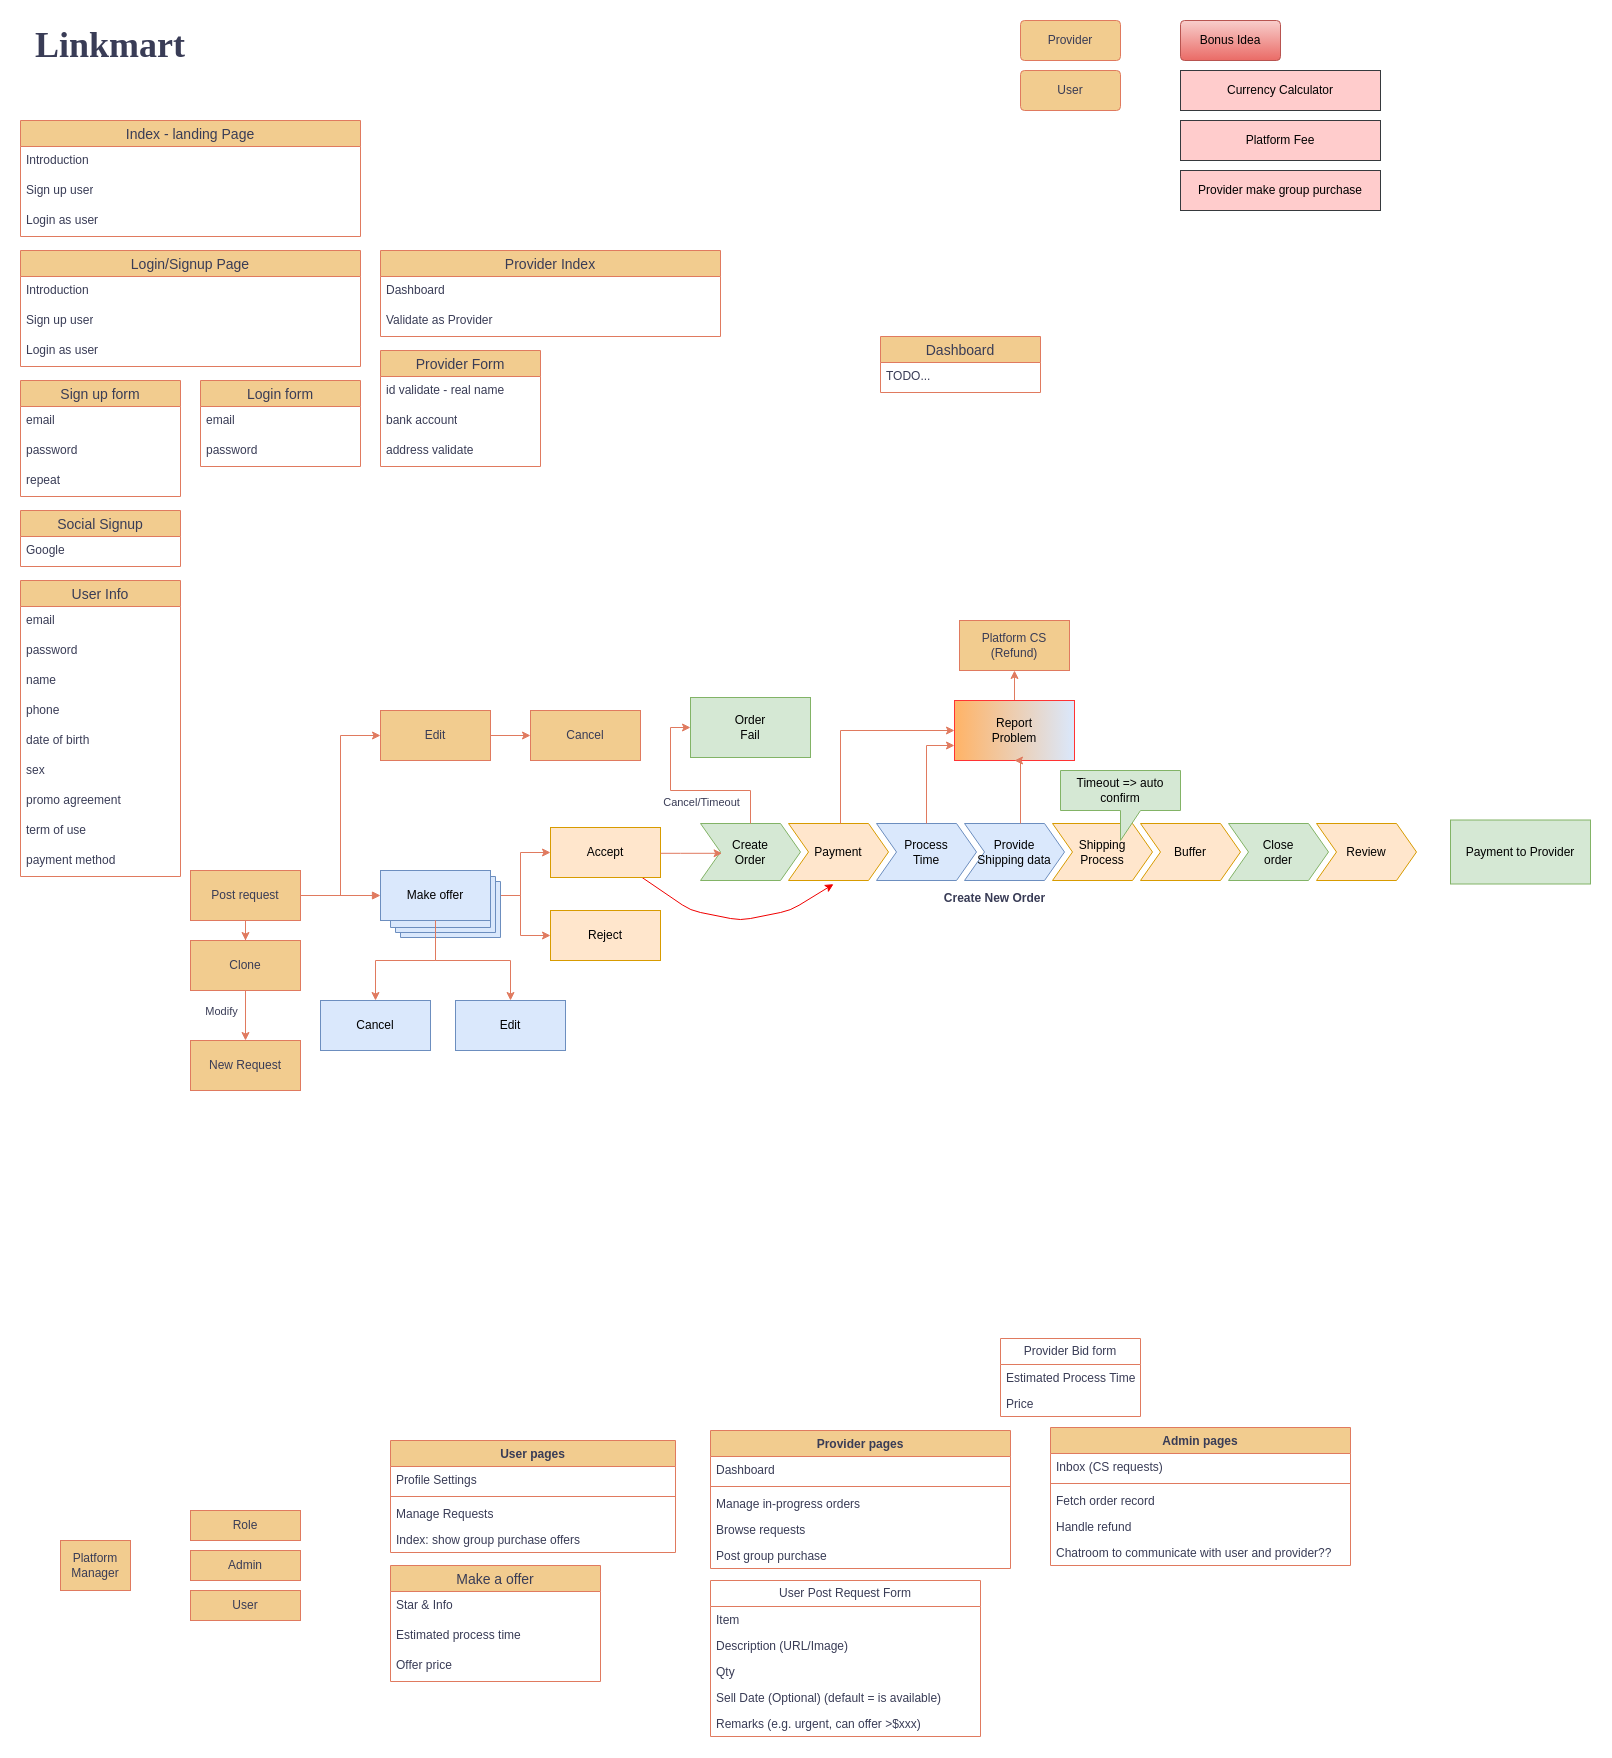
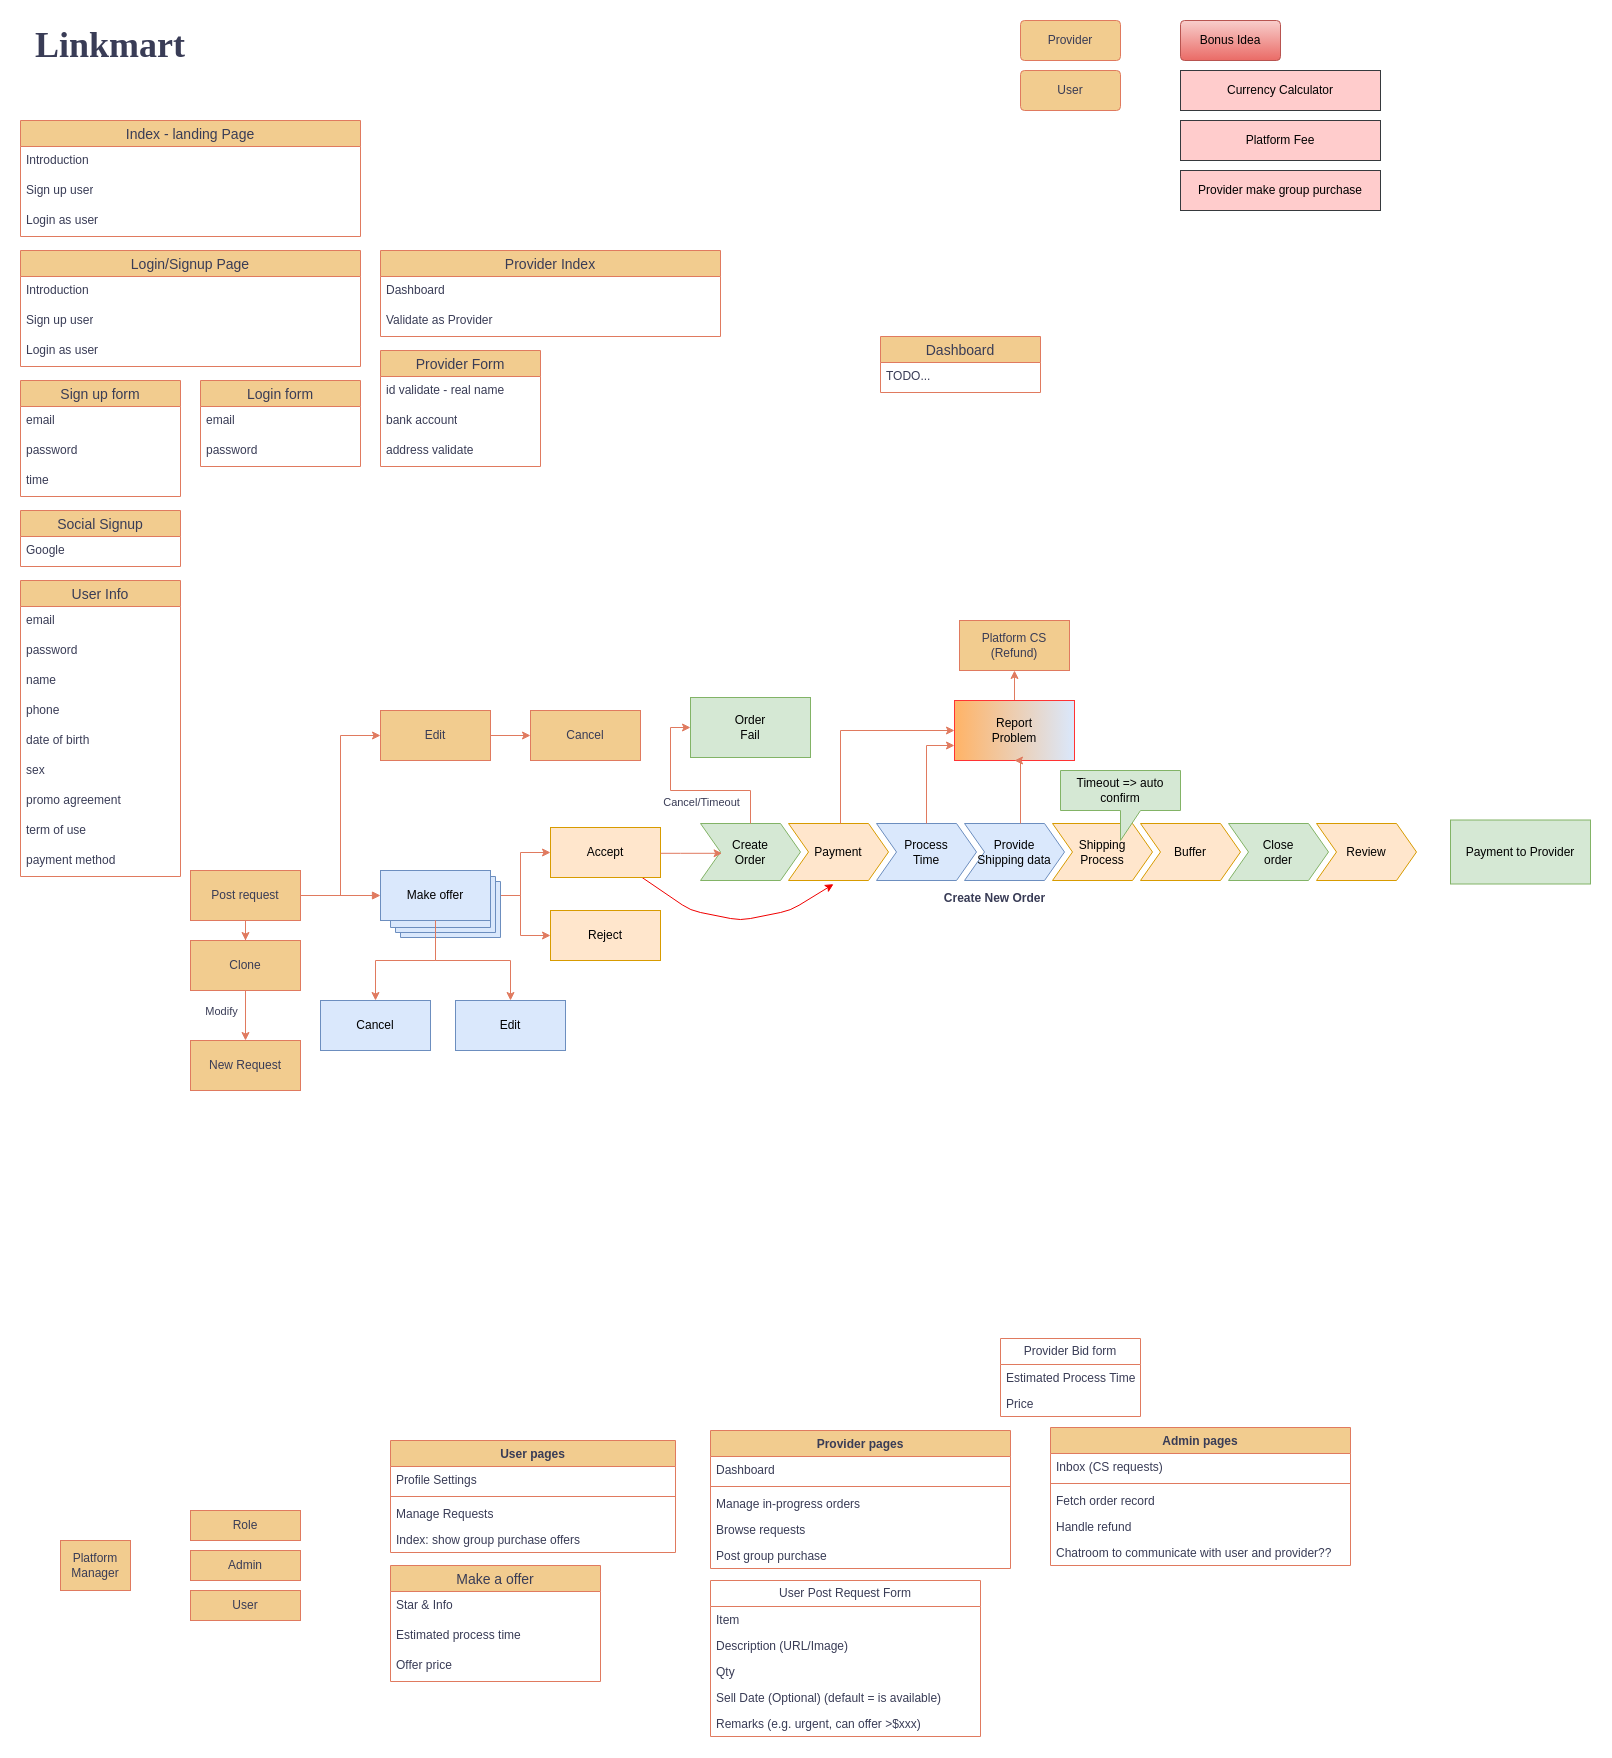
(47, 481) -> (38, 481)
